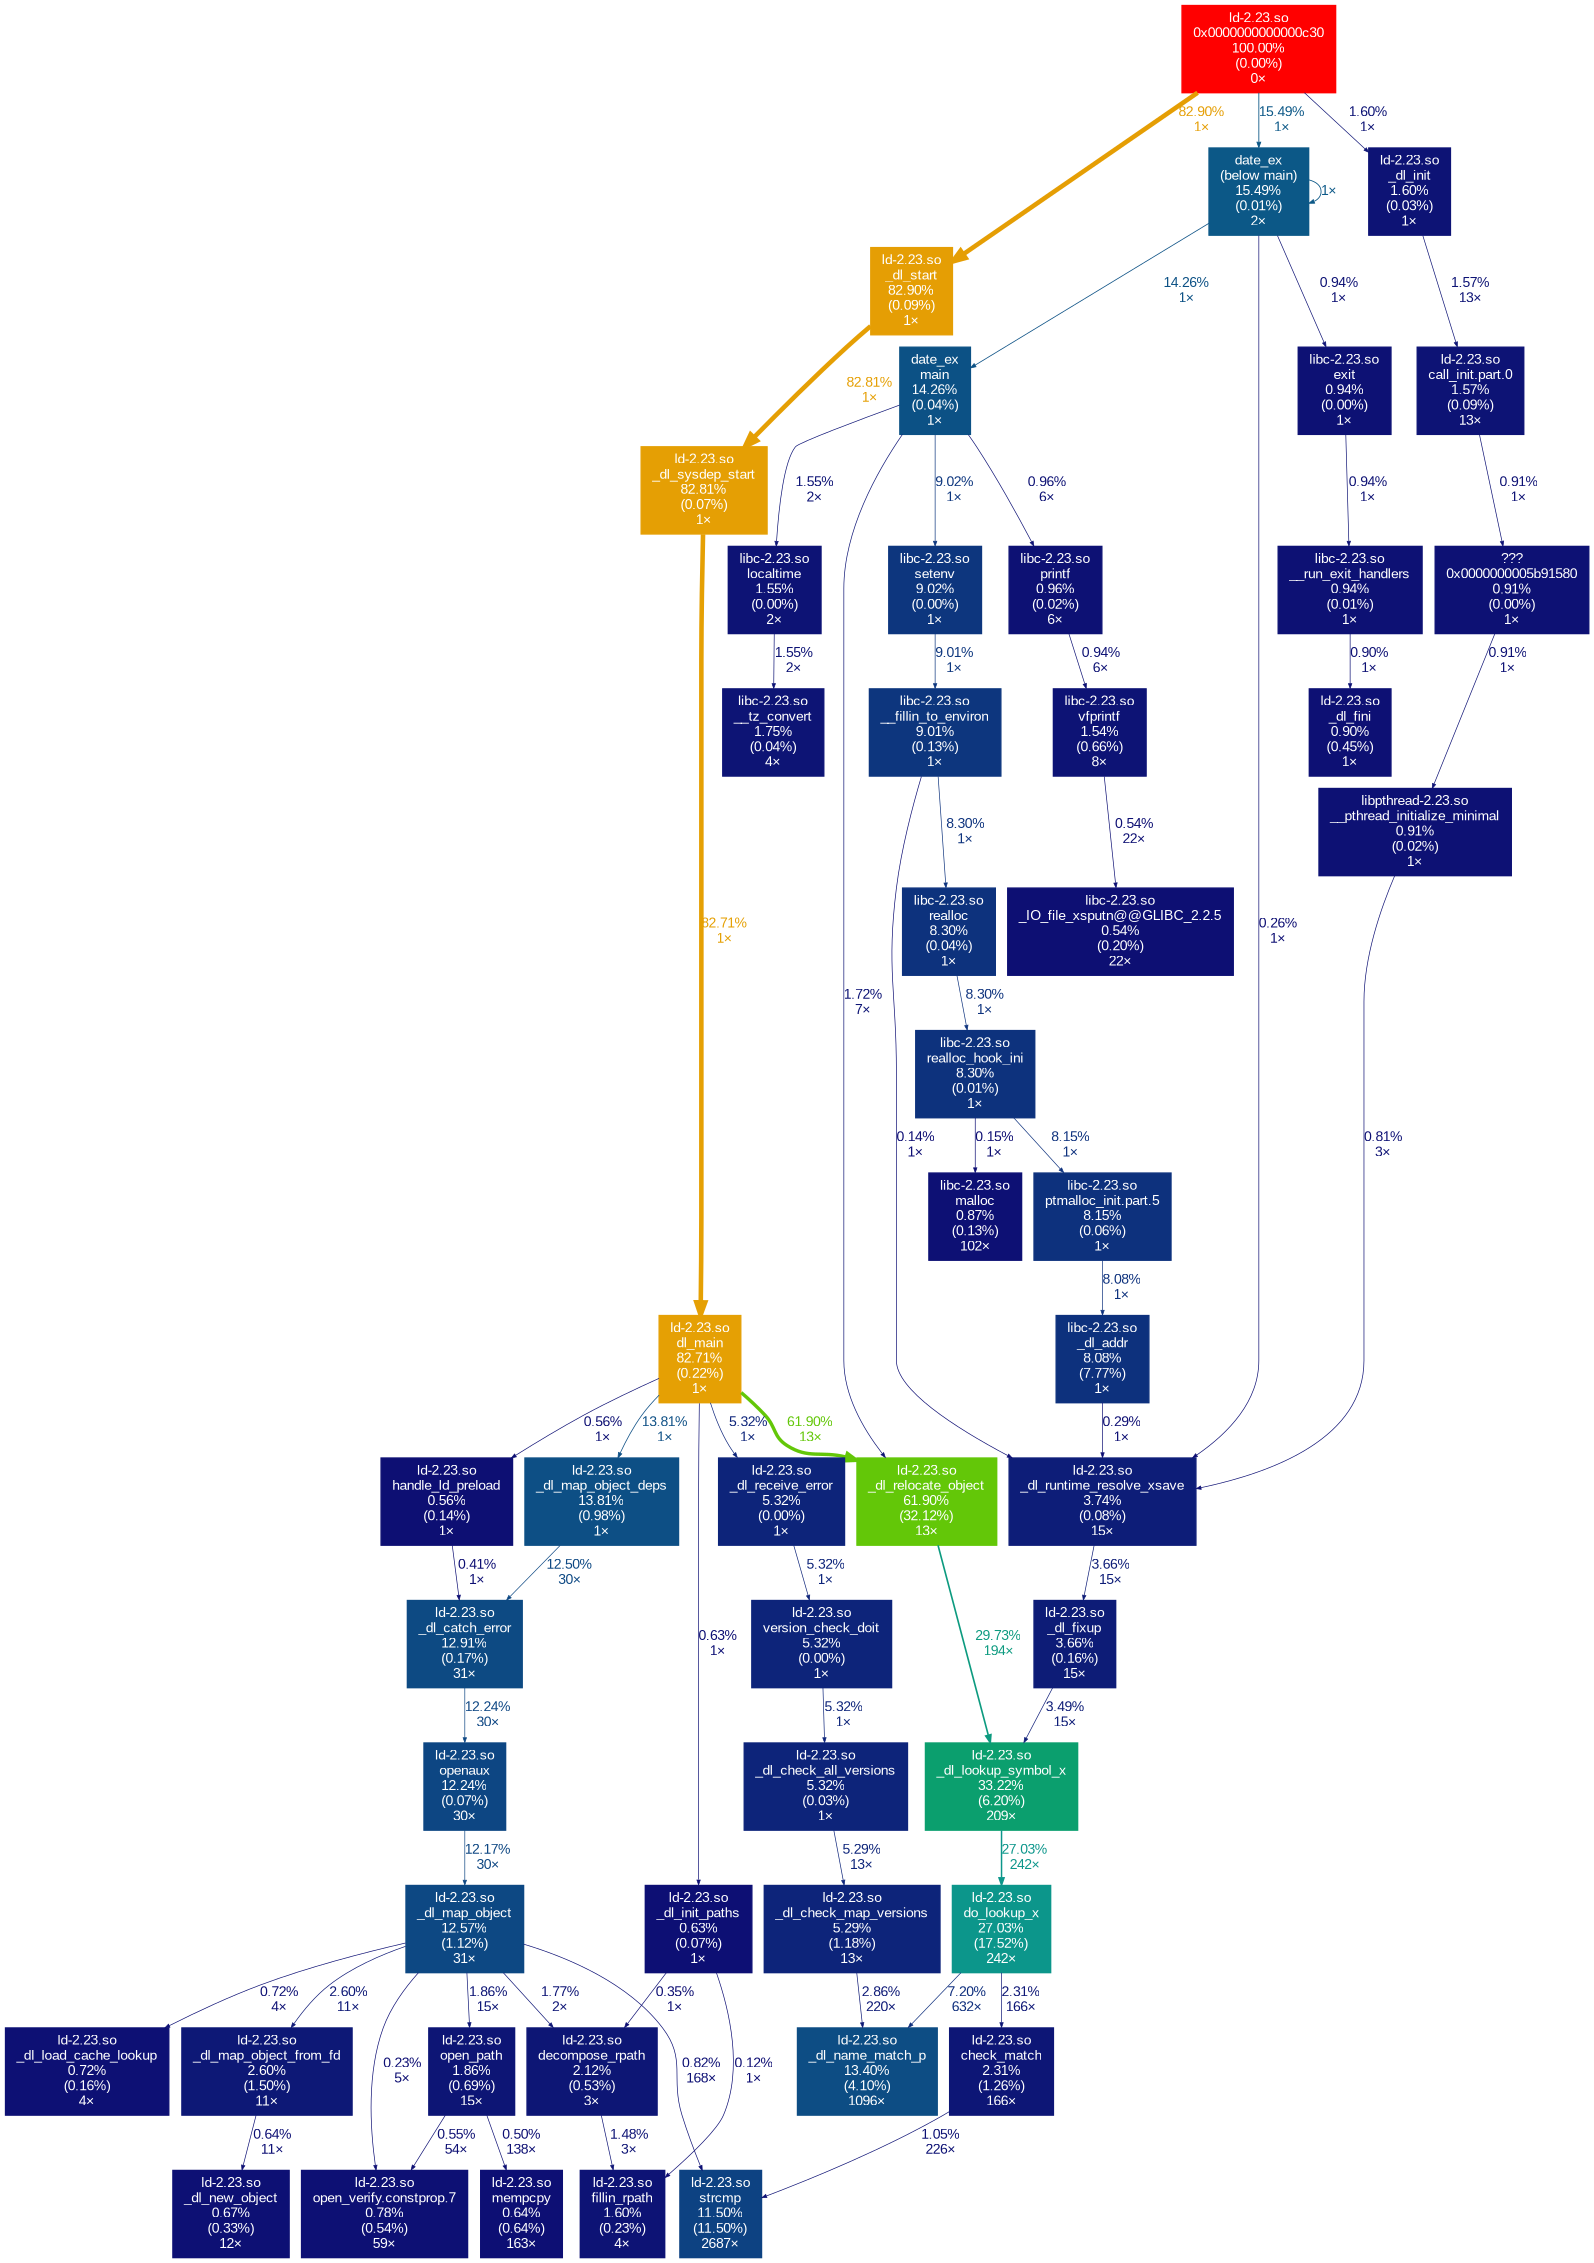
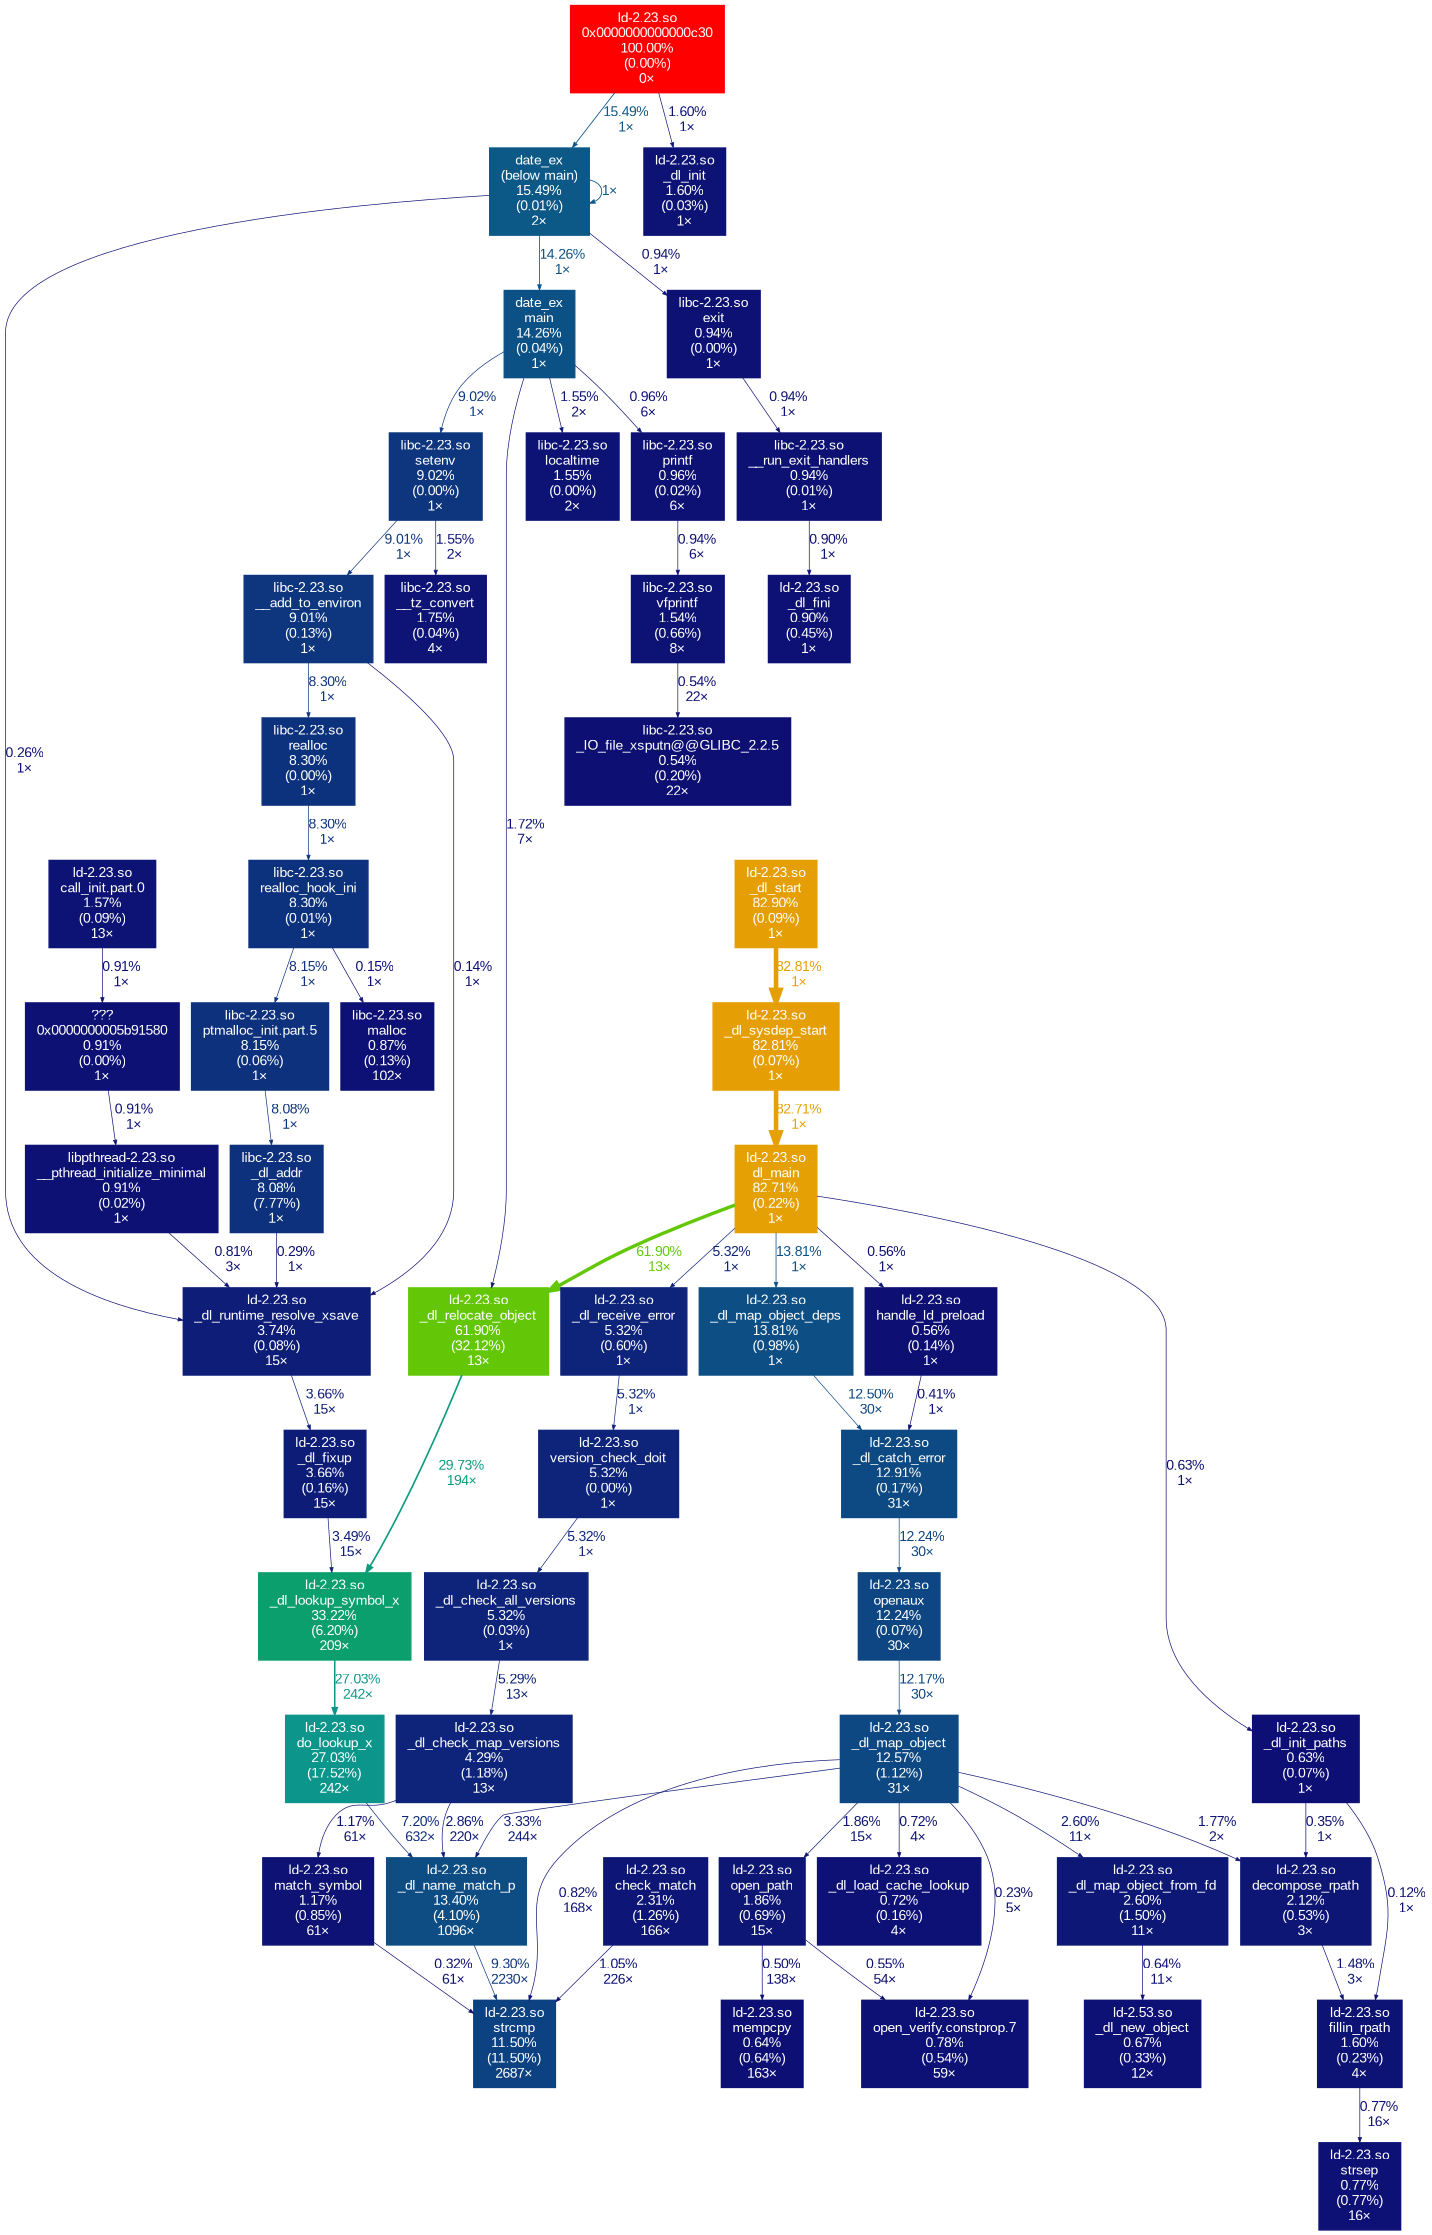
(1080, 173) -> none
(1439, 289) -> none
(774, 659) -> (436, 545)
(935, 732) -> (308, 619)
(949, 932) -> (308, 762)
(782, 1502) -> (624, 1331)
none -> (630, 1796)
none -> (318, 1901)
(852, 1929) -> (484, 1759)
none -> (485, 1970)
(1002, 1998) -> none
none -> (1360, 2186)
(231, 2214) -> (1143, 2044)
